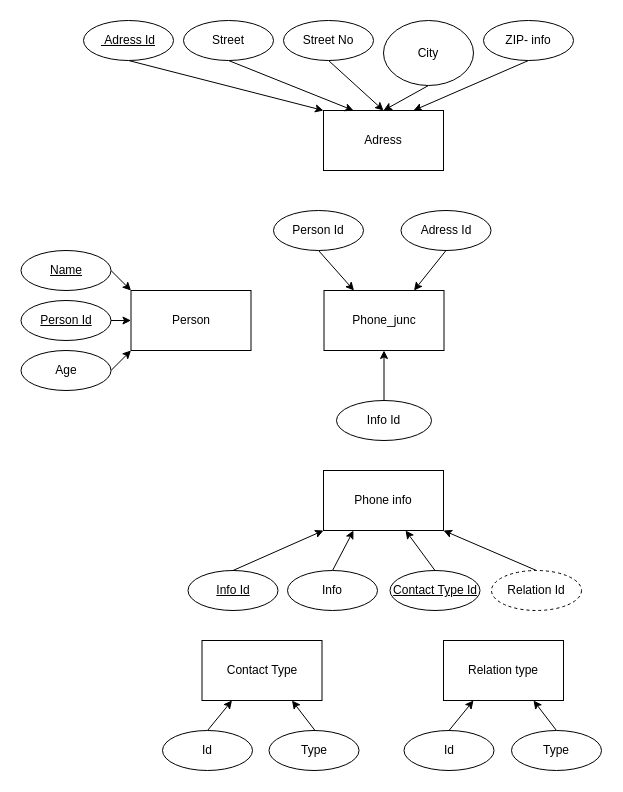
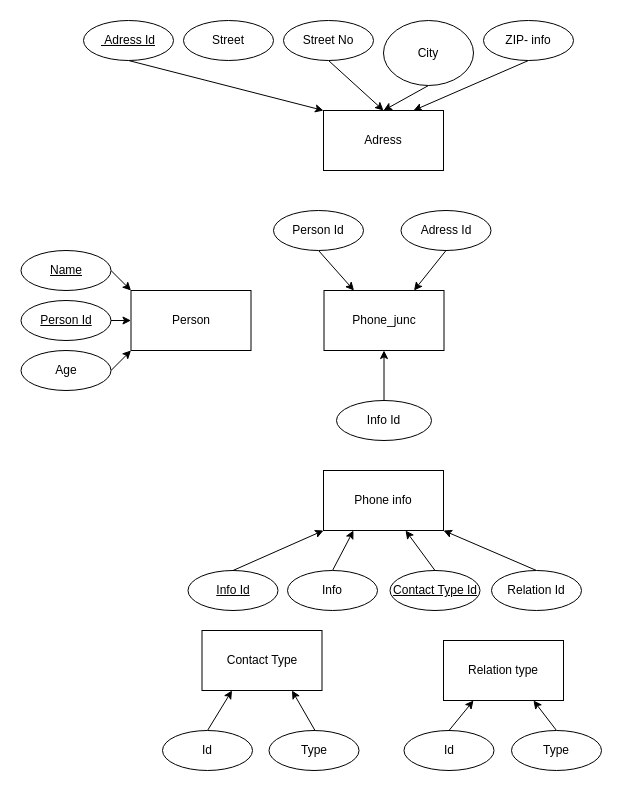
(288, 84) -> none
(537, 591) -> (537, 591)
(262, 671) -> (262, 661)
